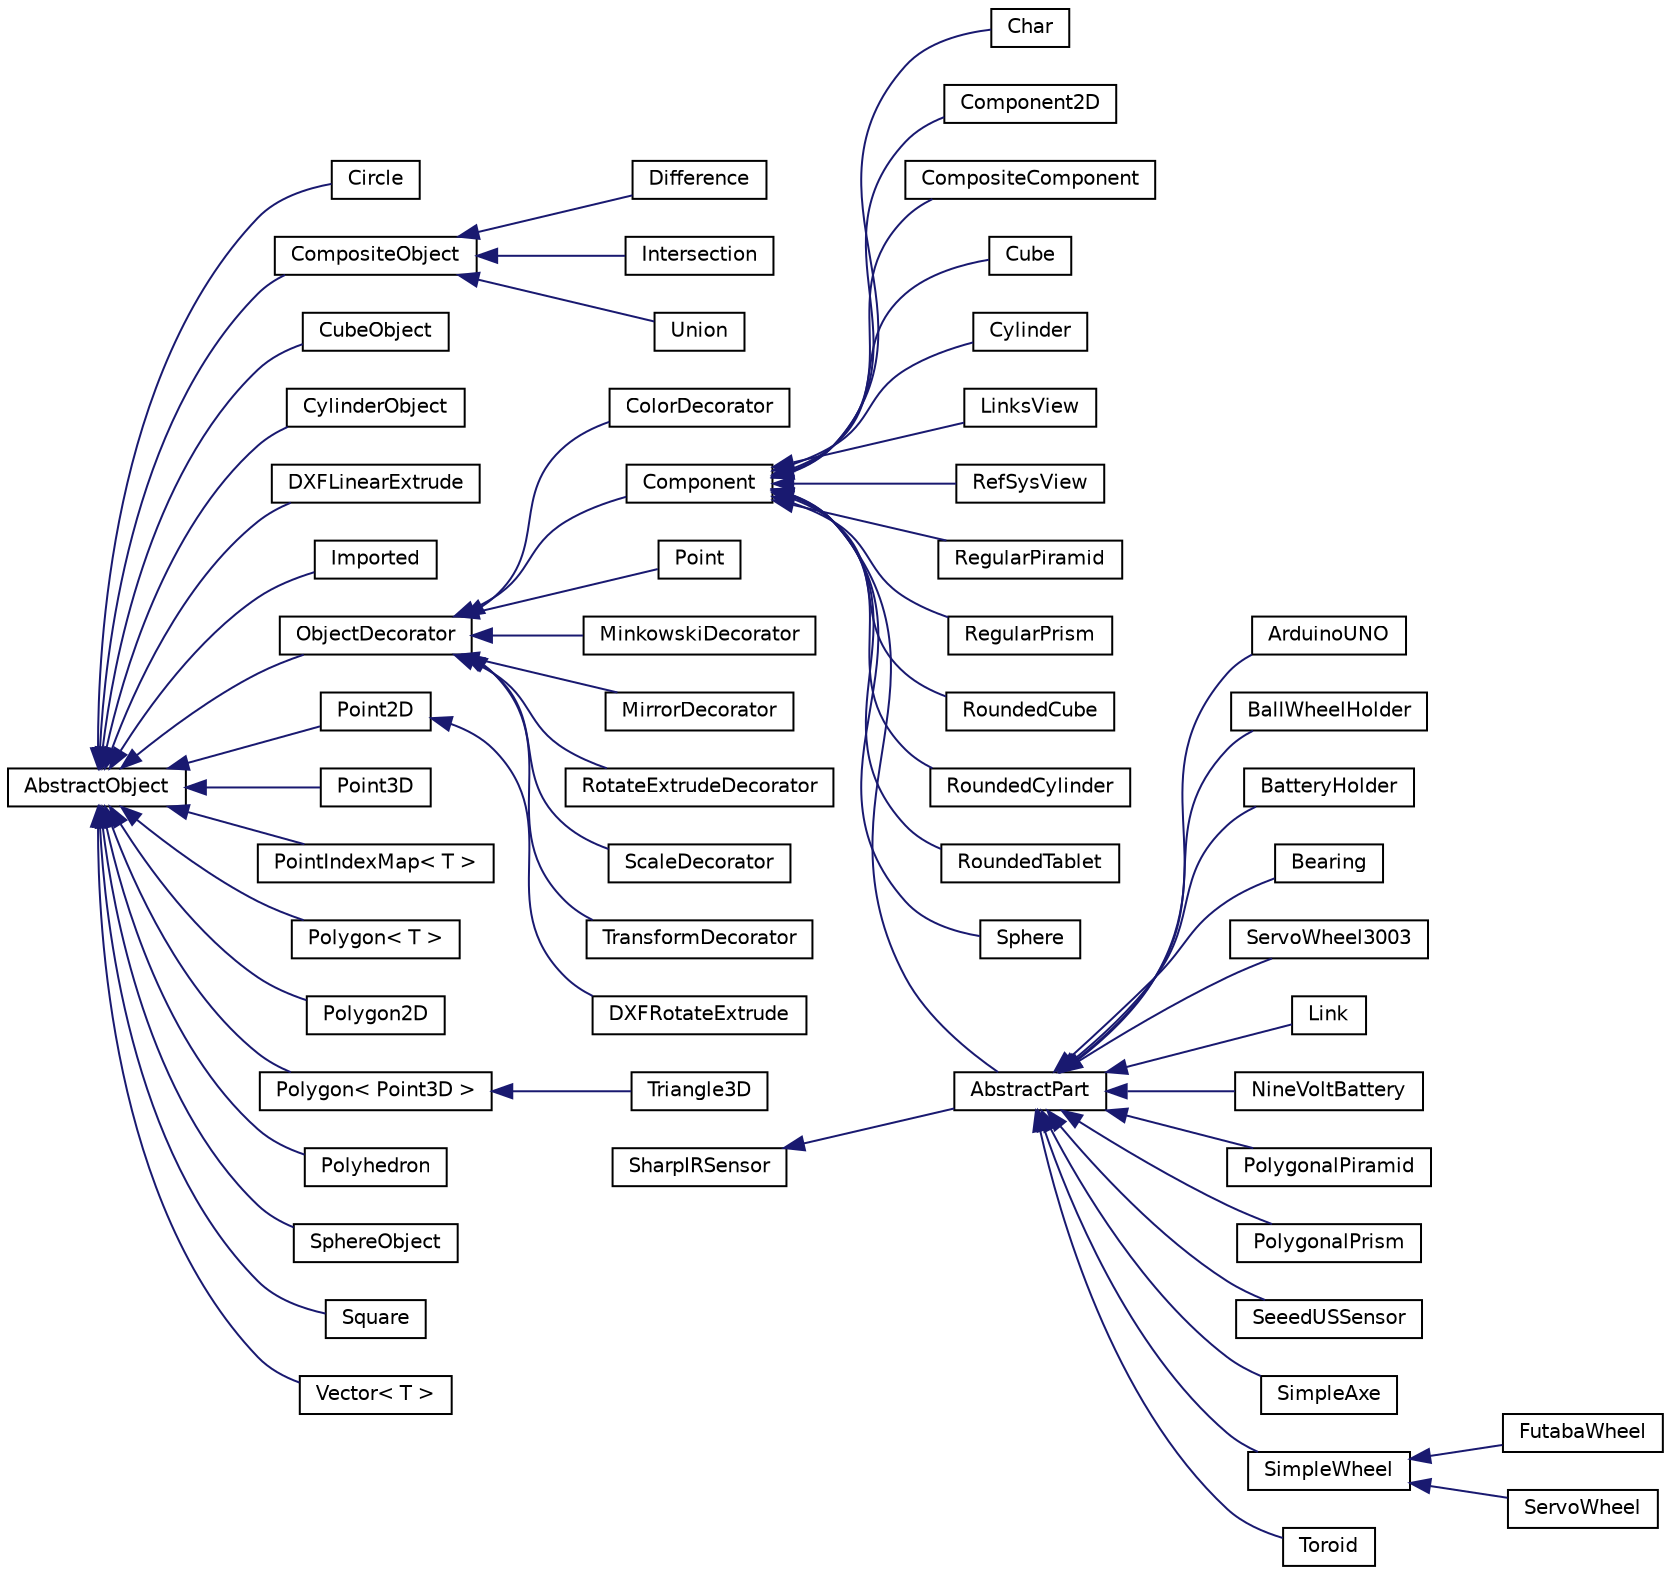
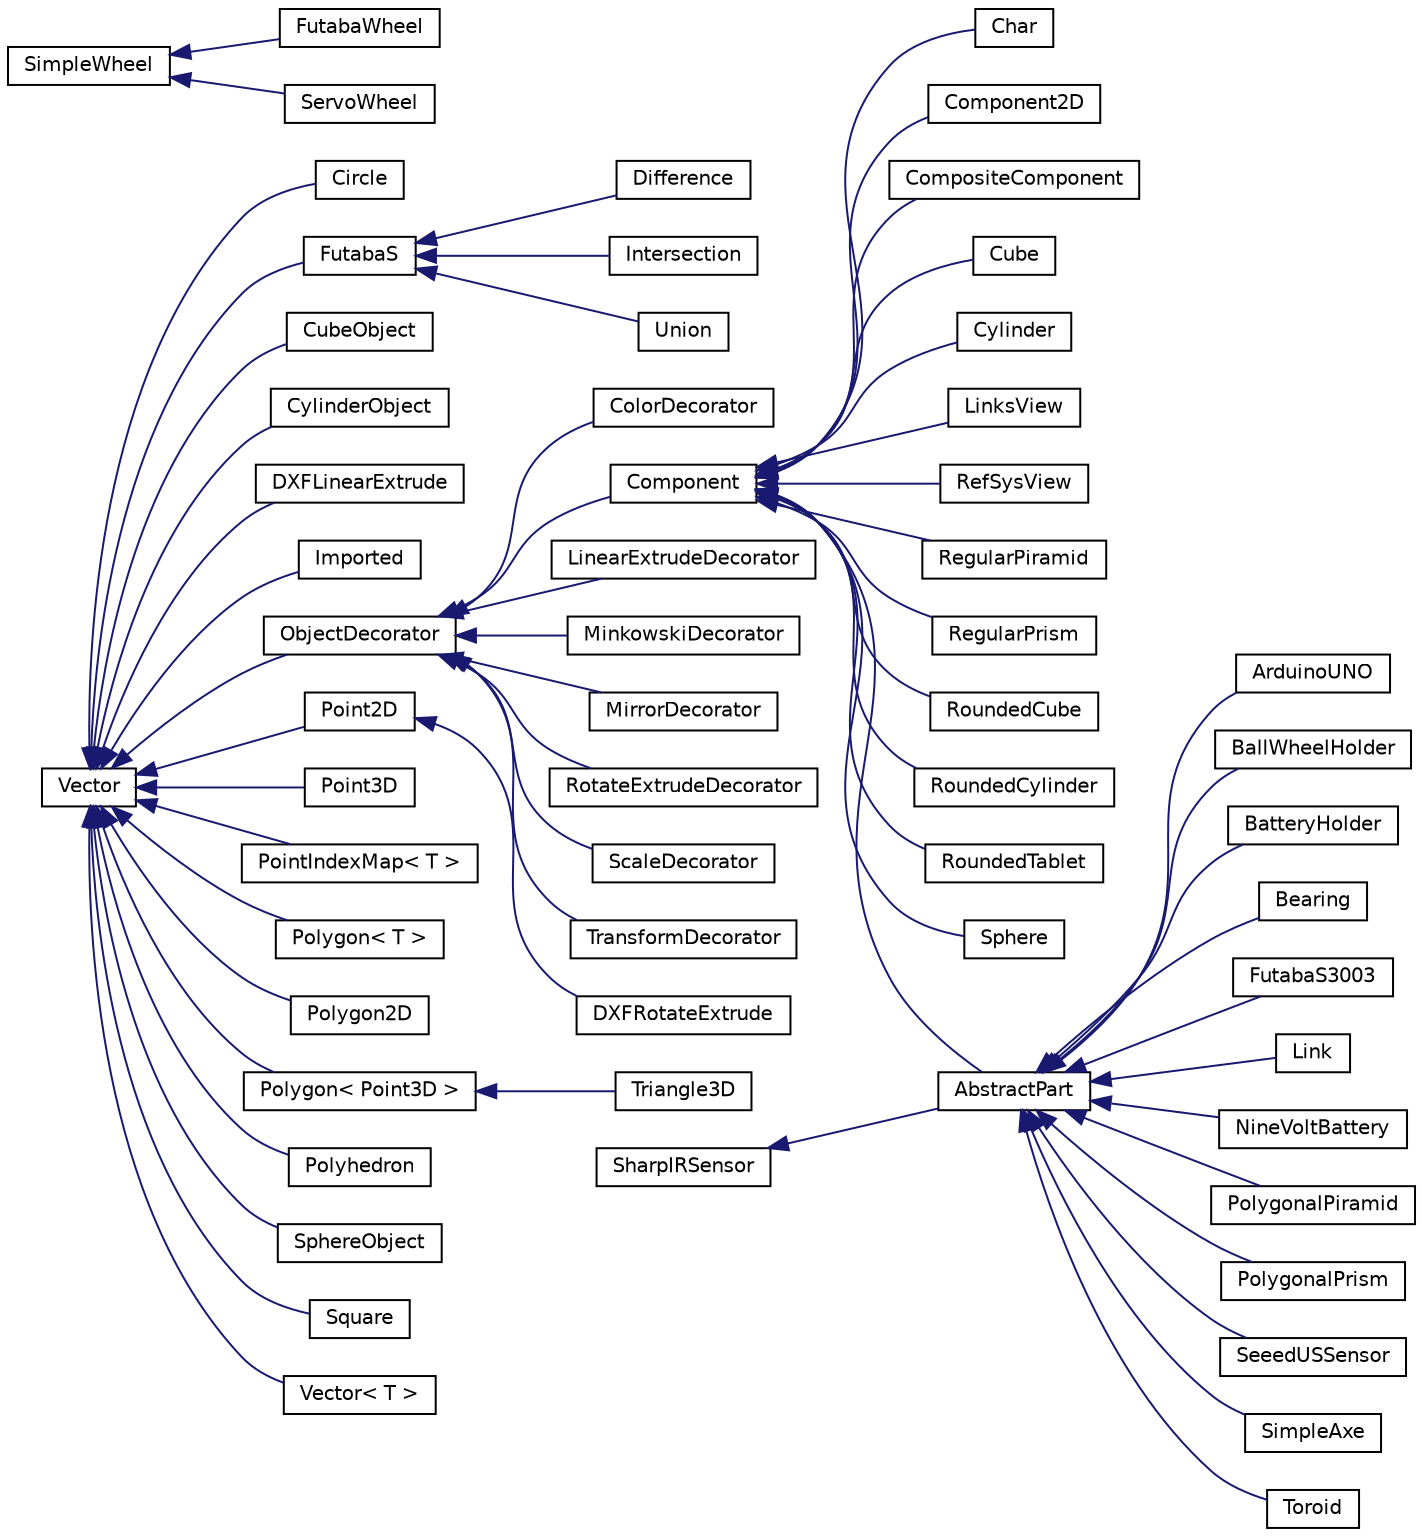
(376, 256) -> (360, 256)
(700, 560) -> (684, 560)
(97, 787) -> (89, 787)
(1329, 939) -> (1313, 977)
(1126, 1308) -> none
